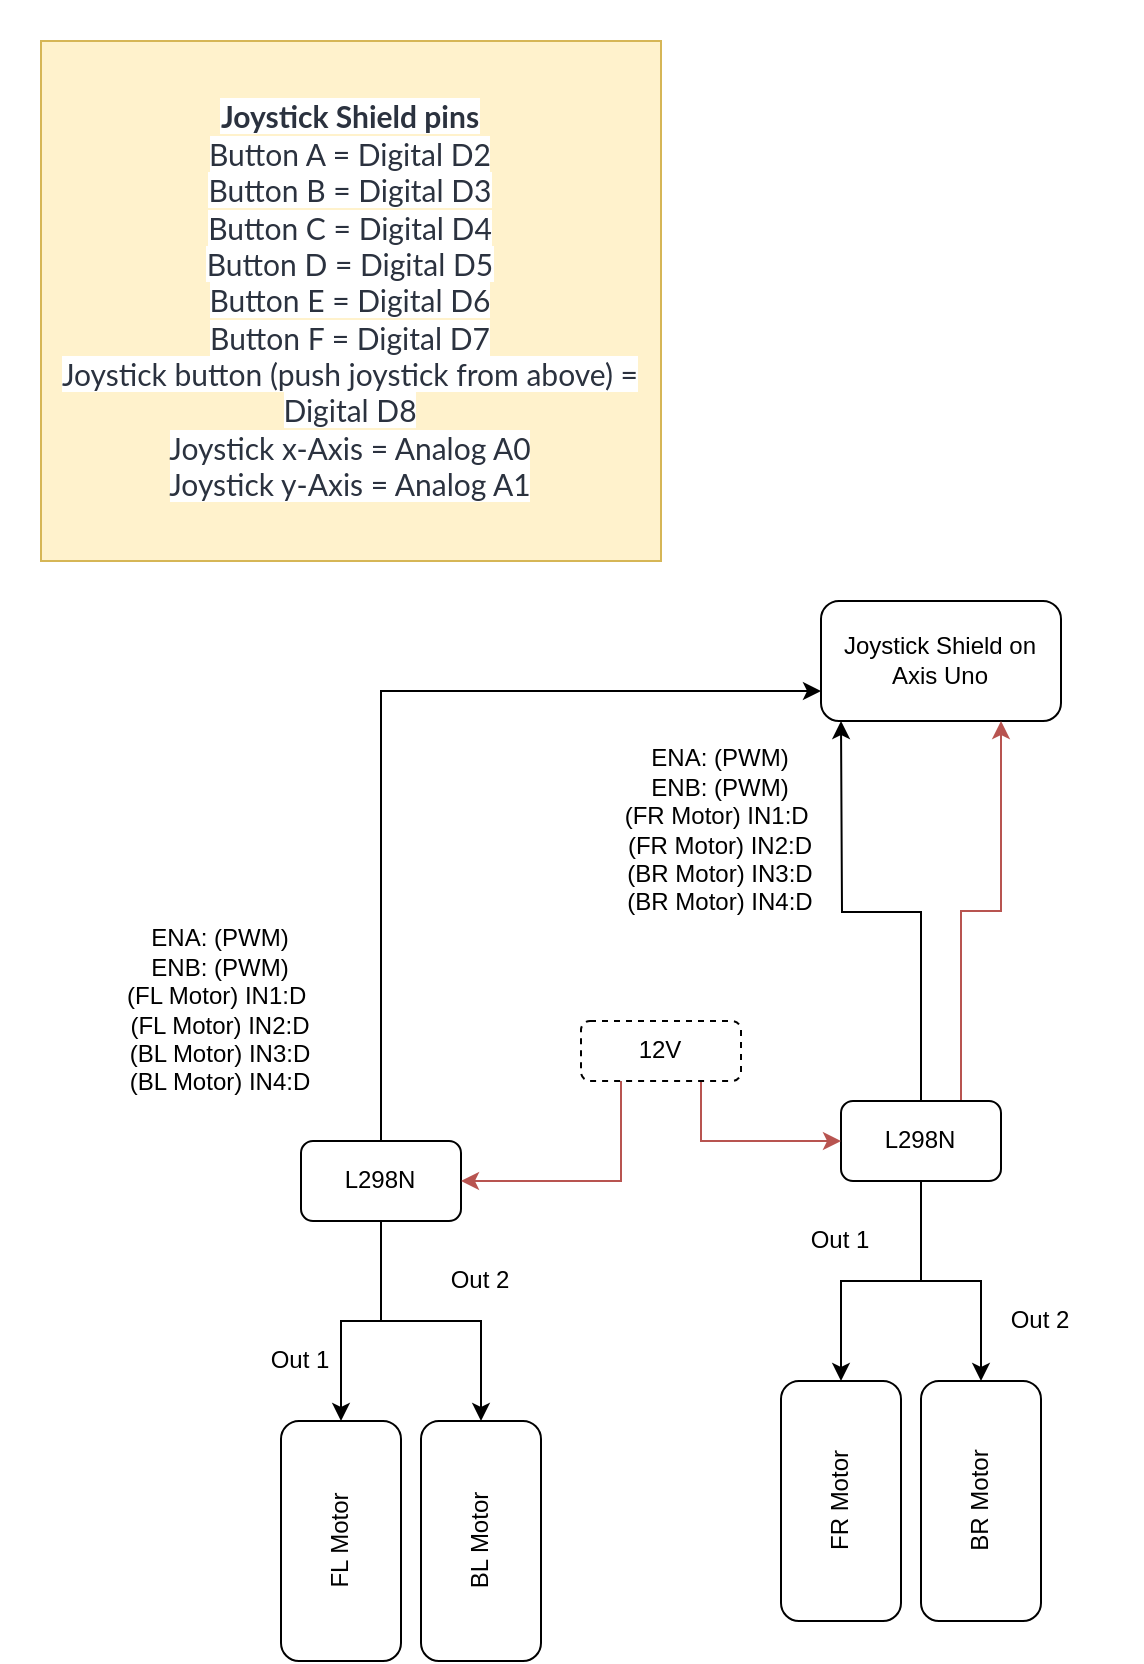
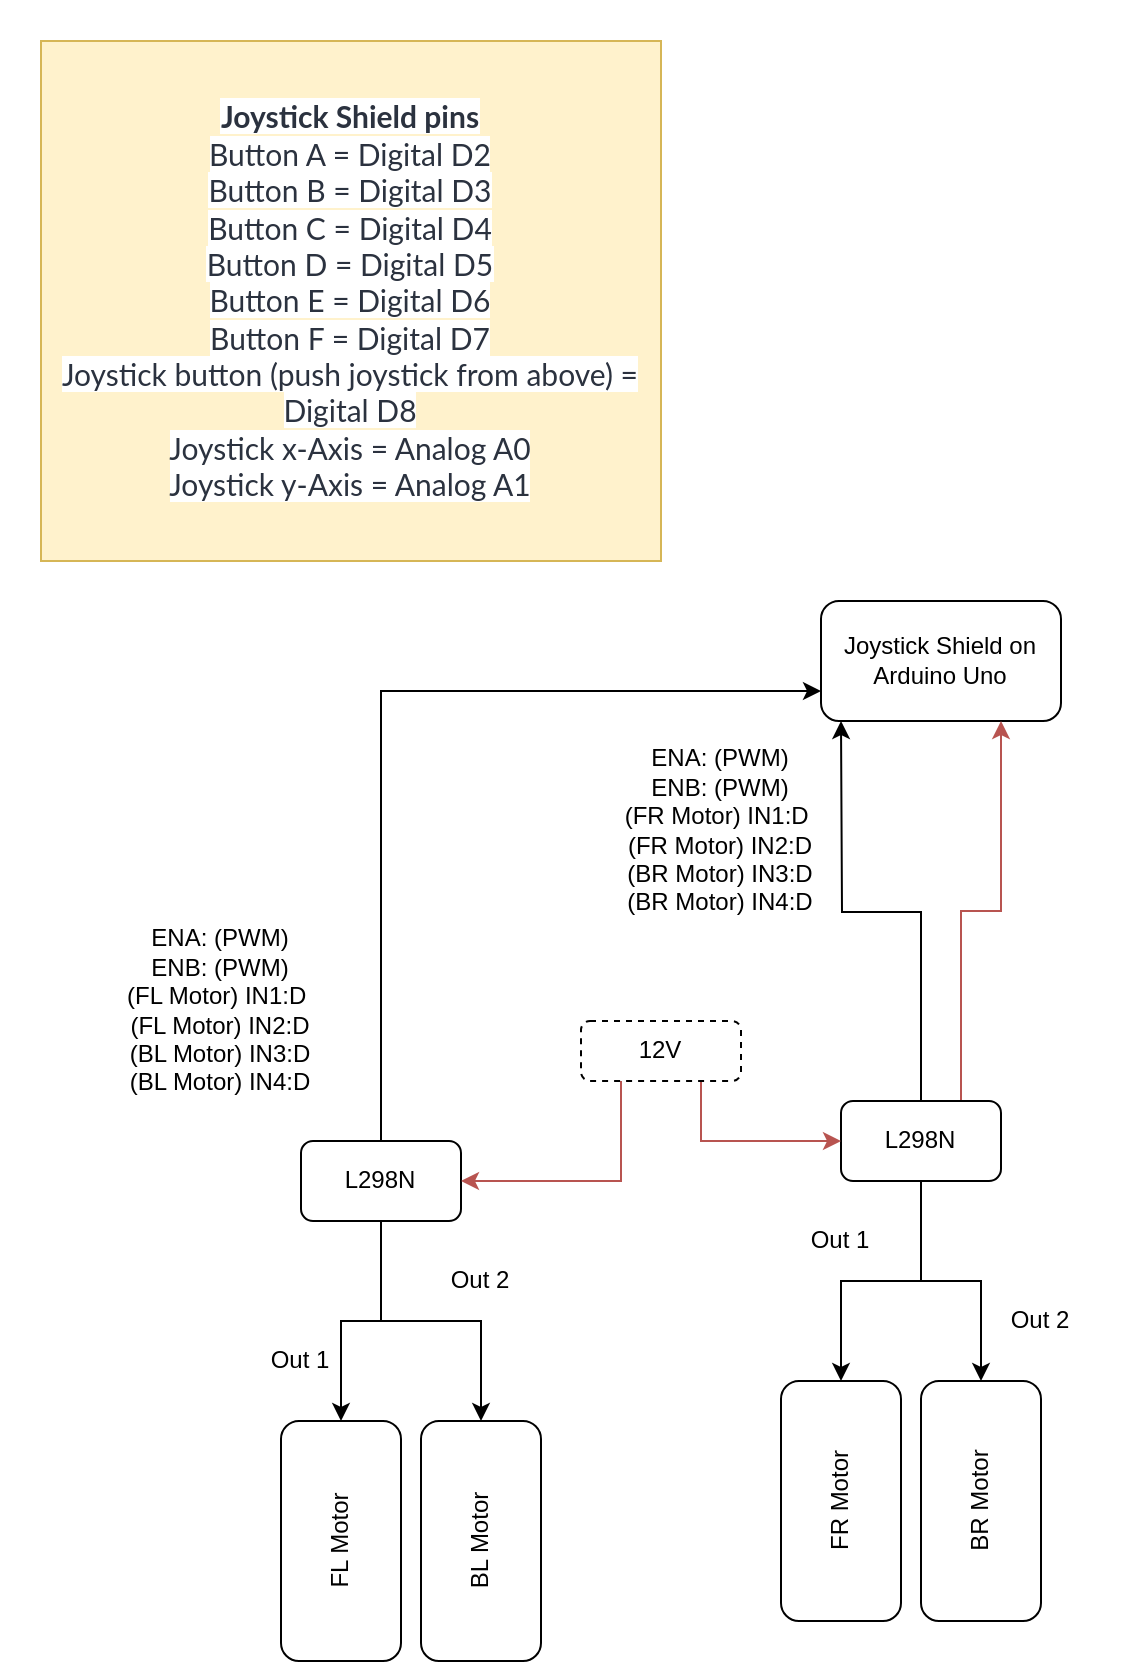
(941, 661) -> (941, 661)
